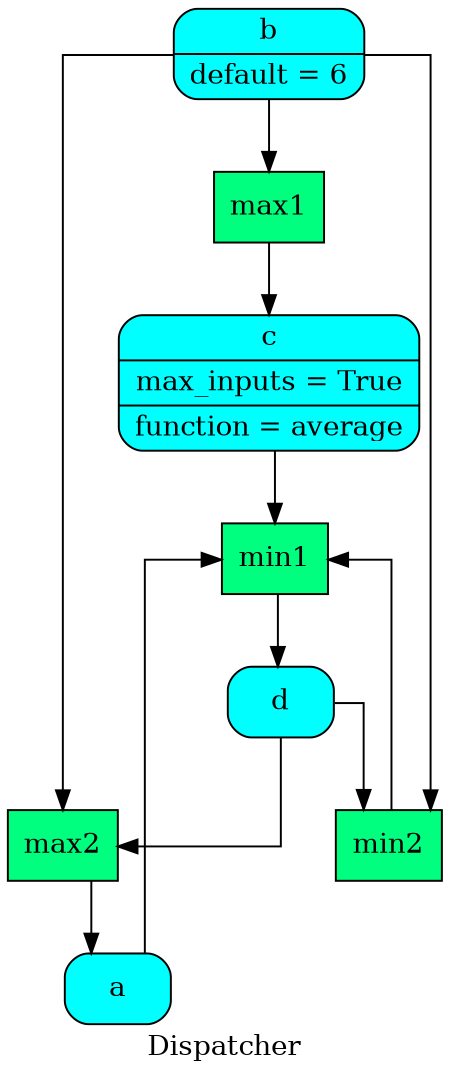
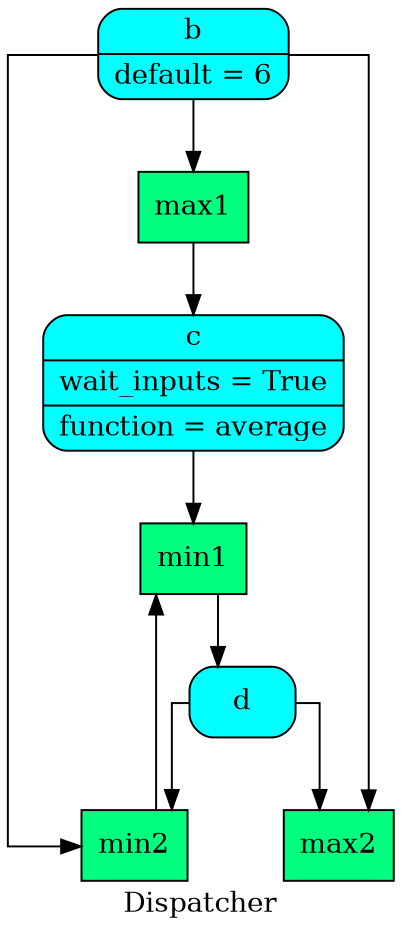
(269, 382) -> (193, 382)
(118, 989) -> none
